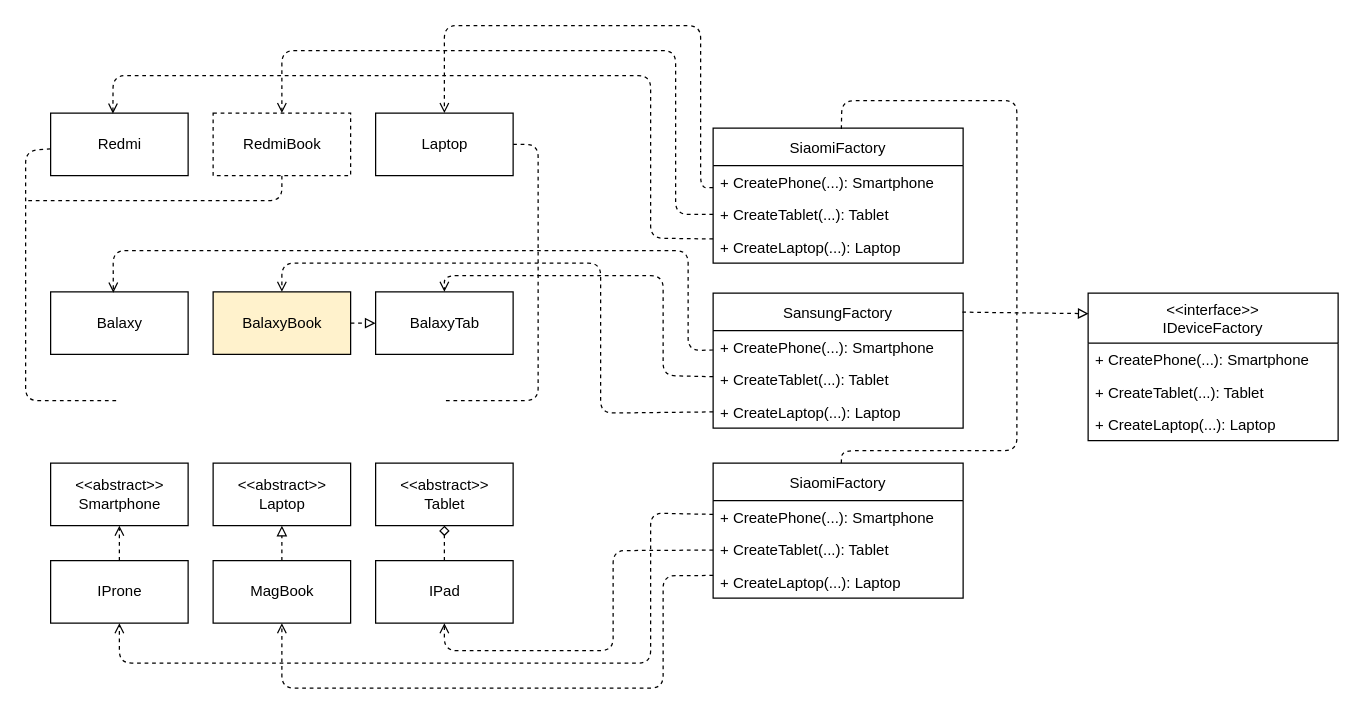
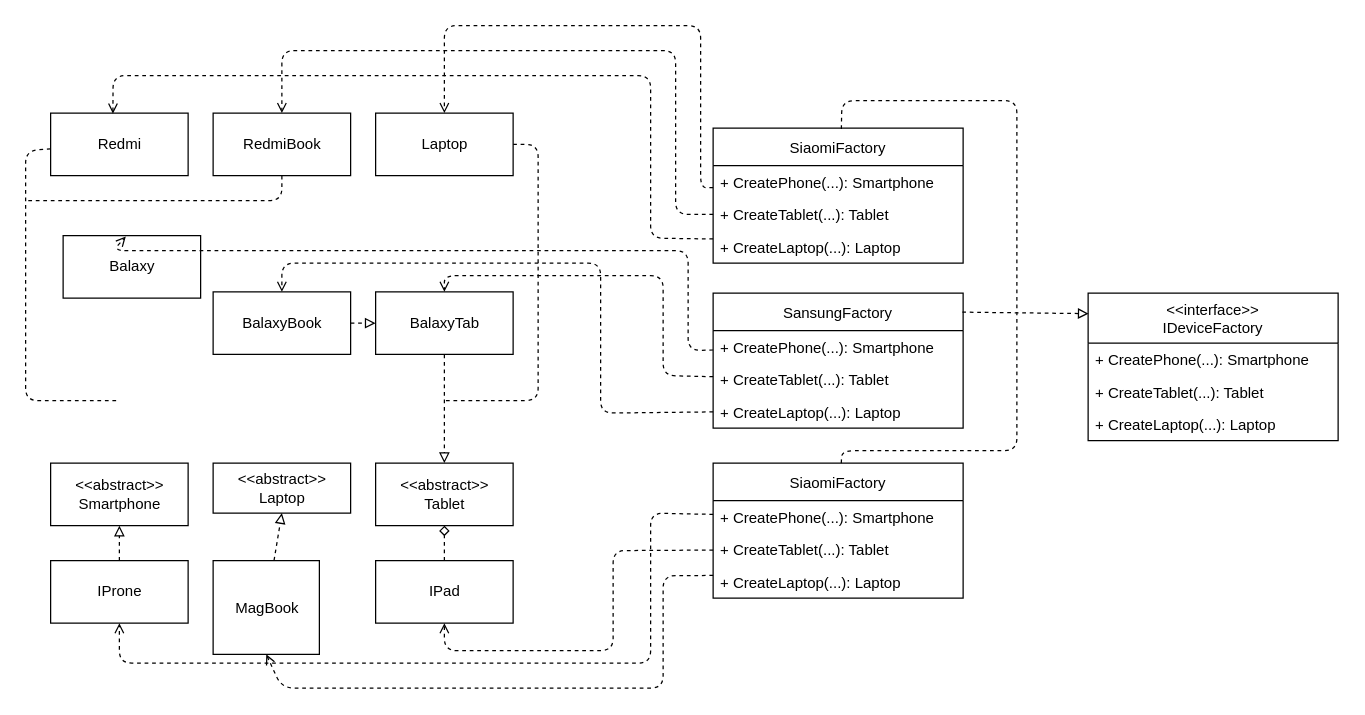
(282, 144) -> (282, 144)
(119, 323) -> (132, 267)
(282, 323) -> (282, 323)
none -> (444, 404)
(282, 494) -> (282, 488)
(119, 533) -> (119, 537)
(282, 592) -> (266, 608)
